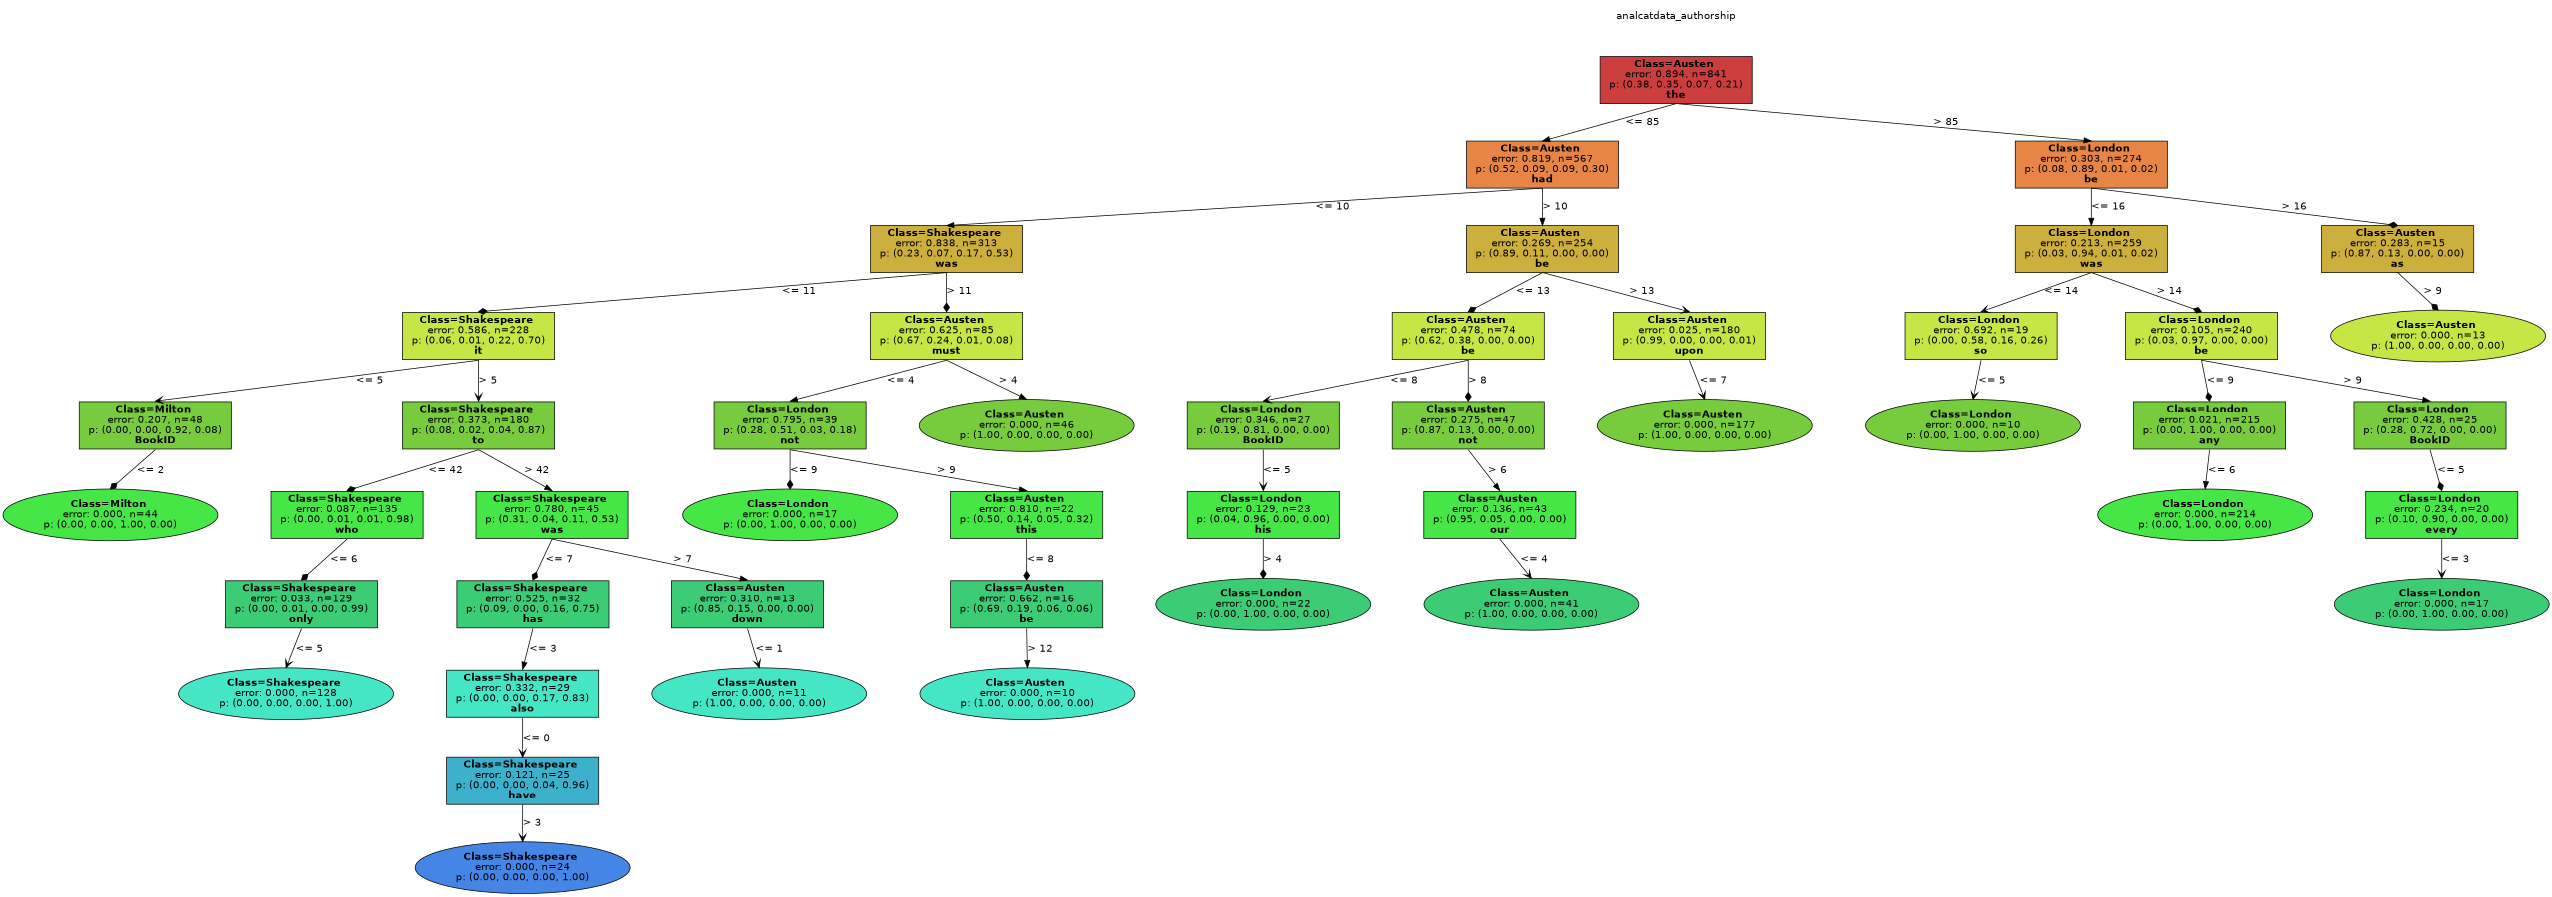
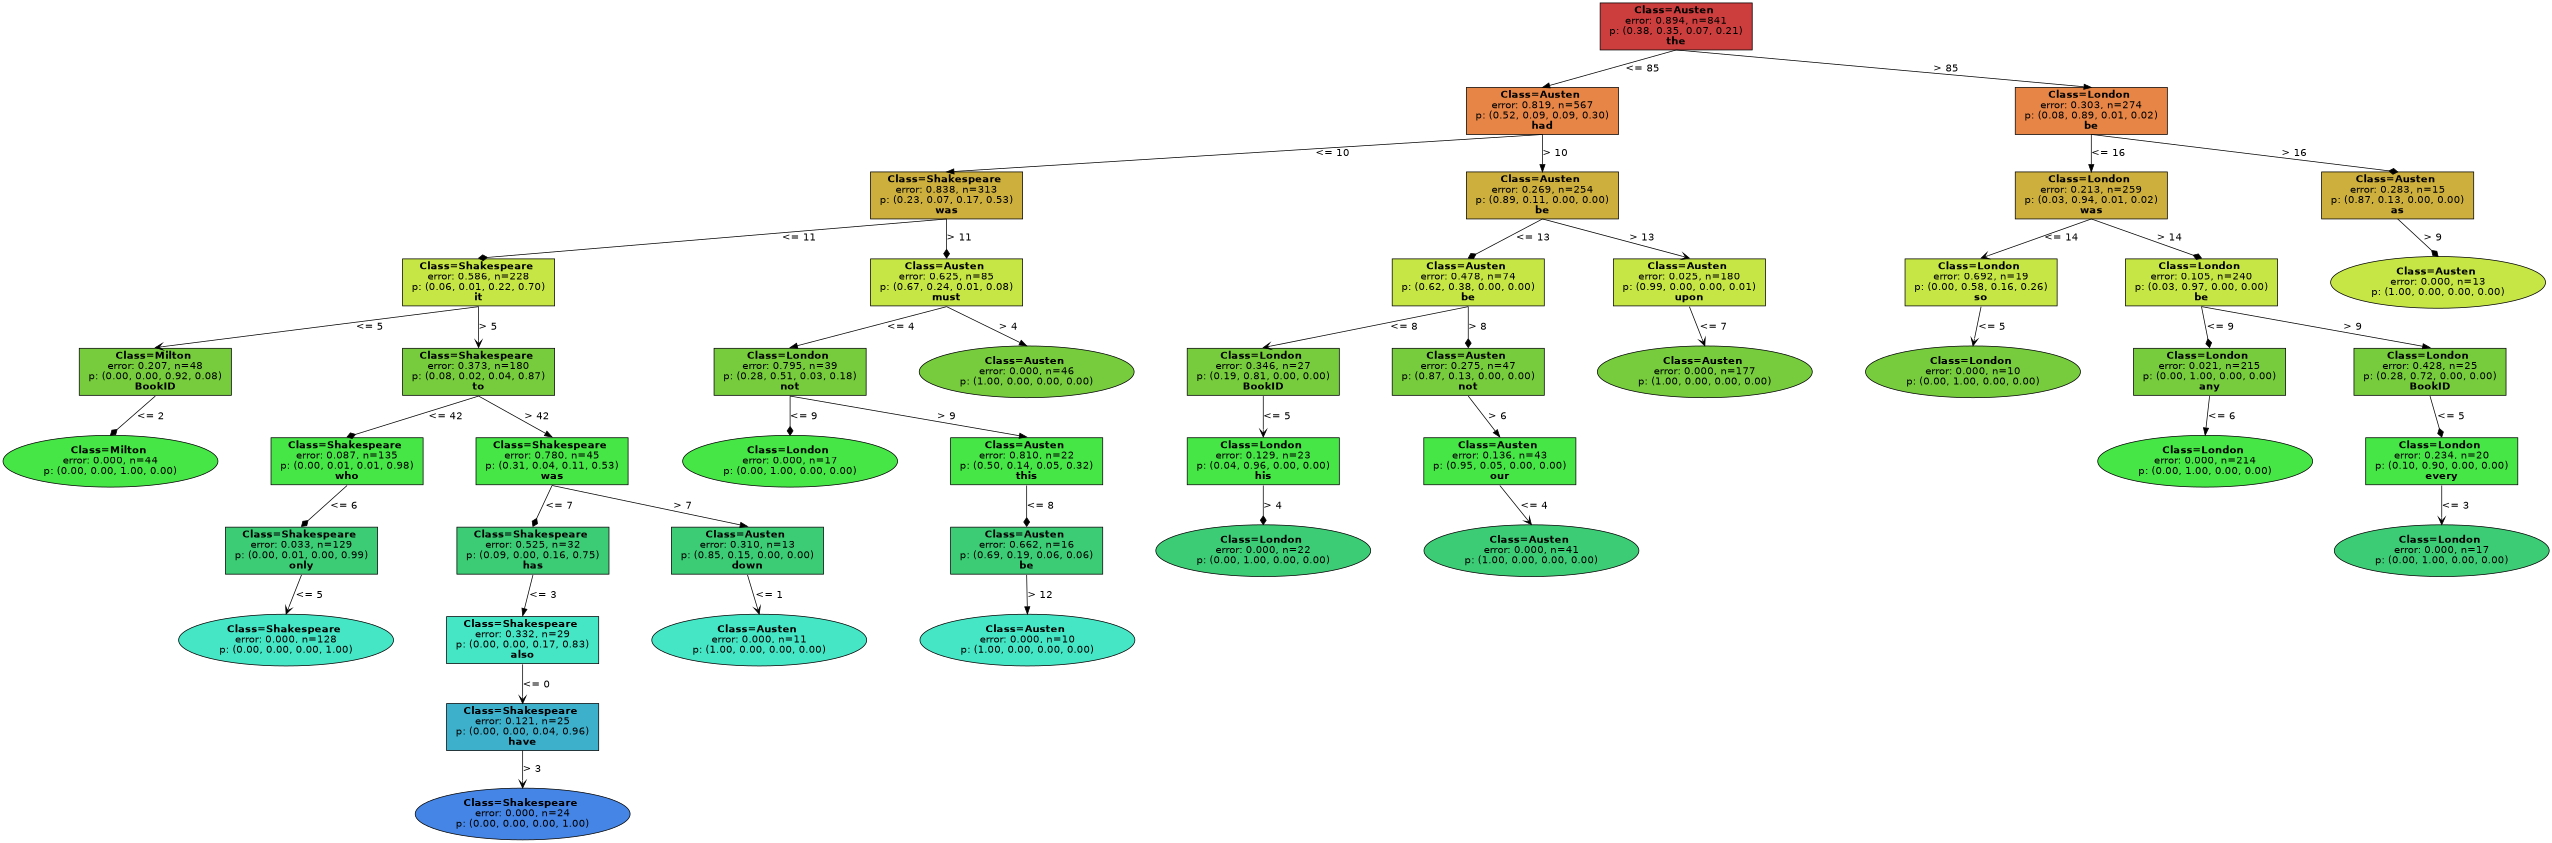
(1676, 16) -> none
